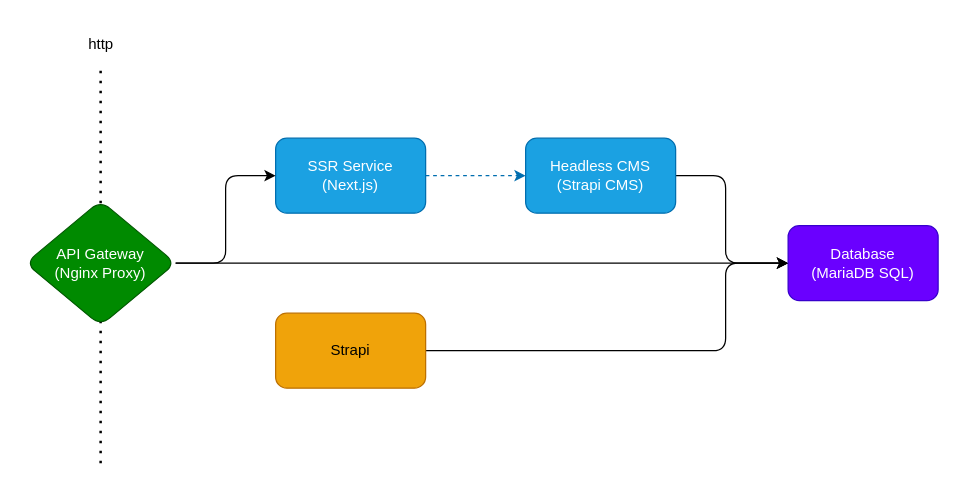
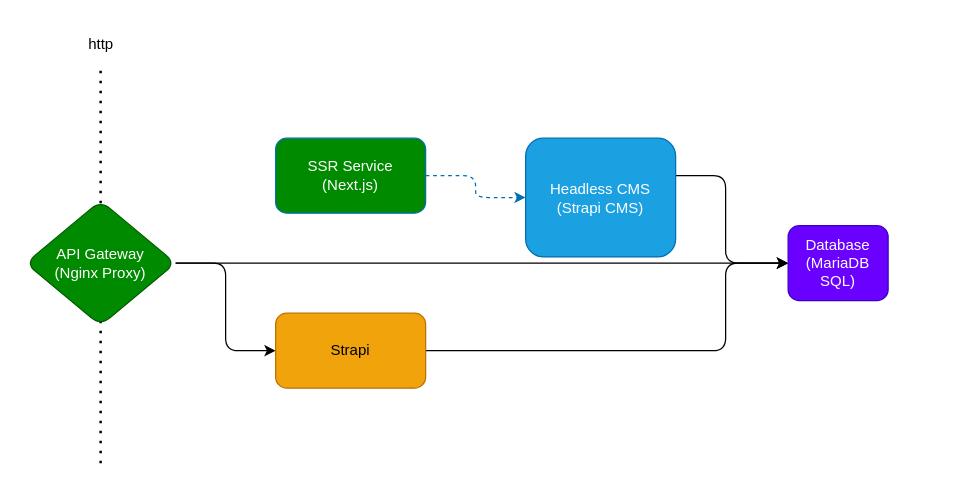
(351, 176) -> (351, 176)
(601, 176) -> (601, 198)
(226, 202) -> (226, 325)
(863, 263) -> (838, 263)
